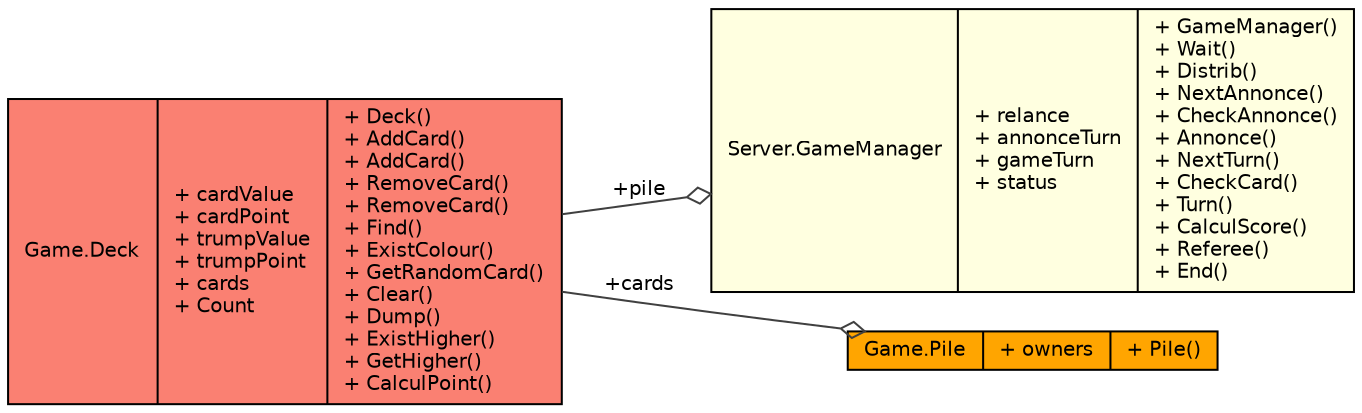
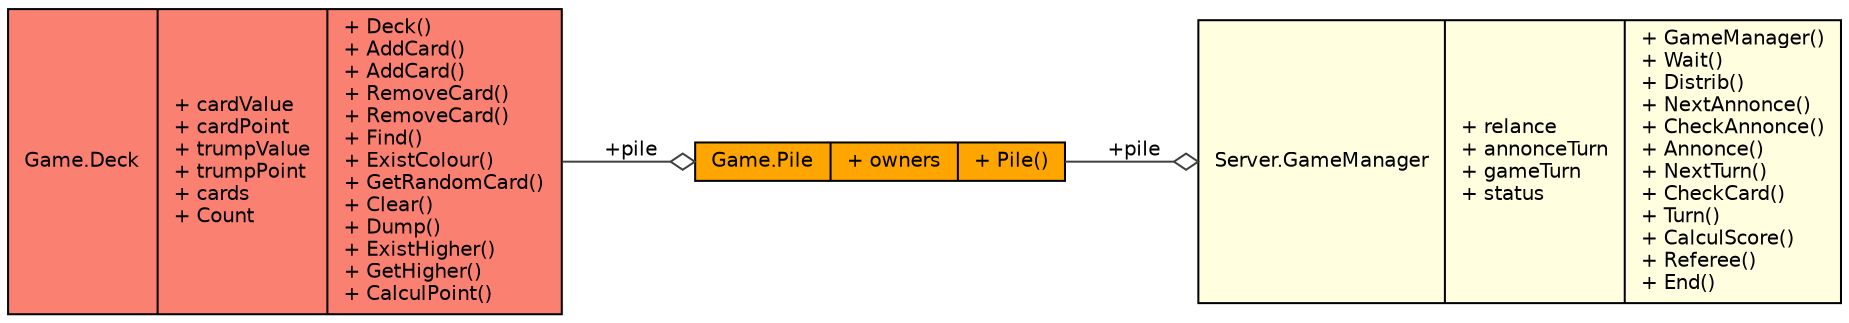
(624, 206) -> (1119, 162)
(637, 285) -> (628, 151)
